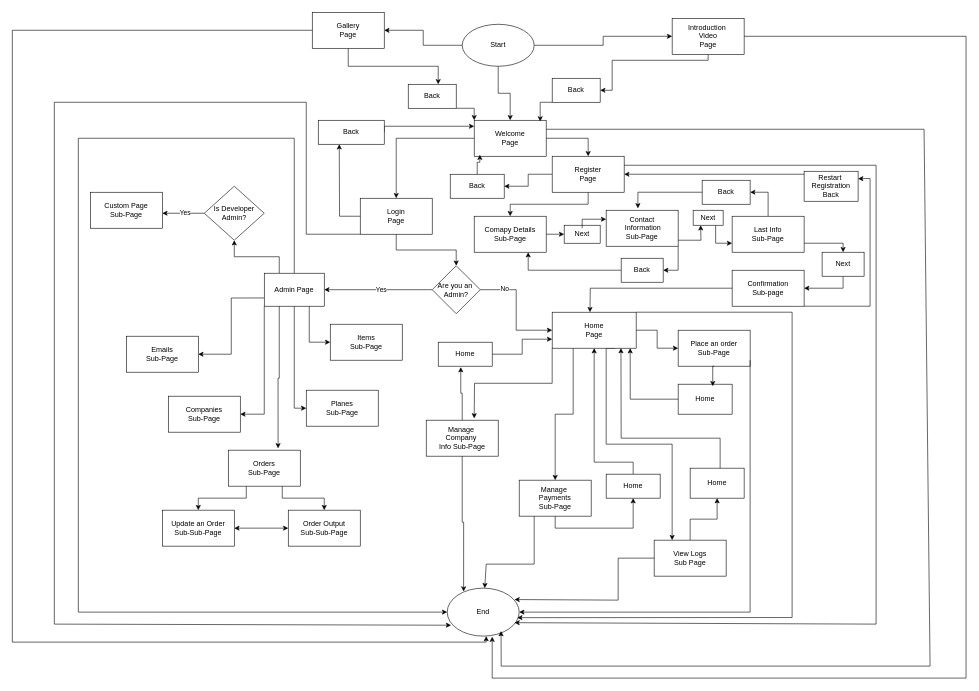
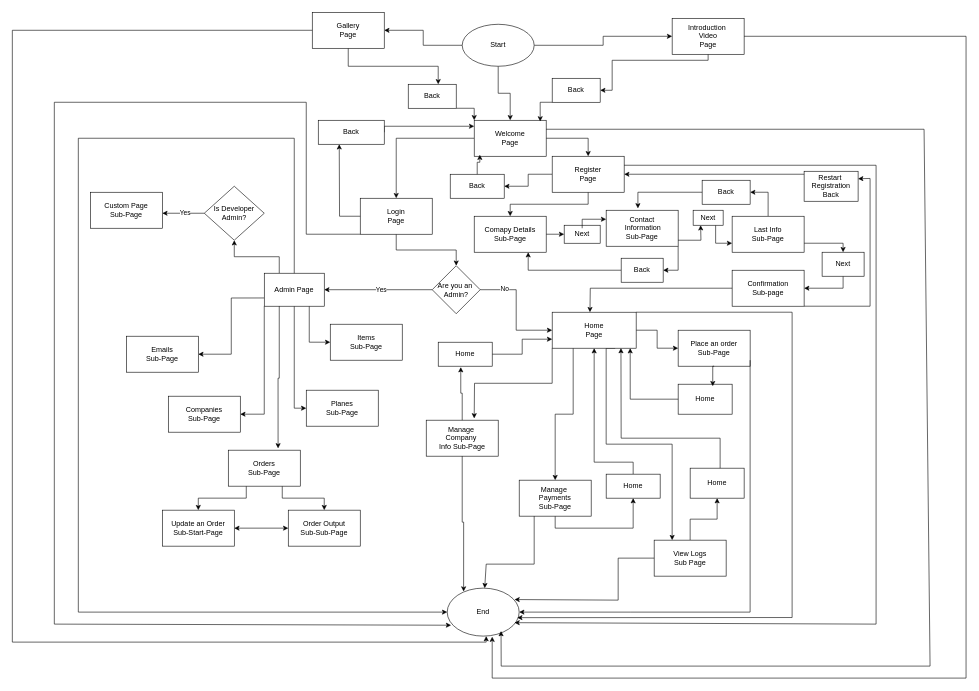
(198, 528) -> (198, 528)
